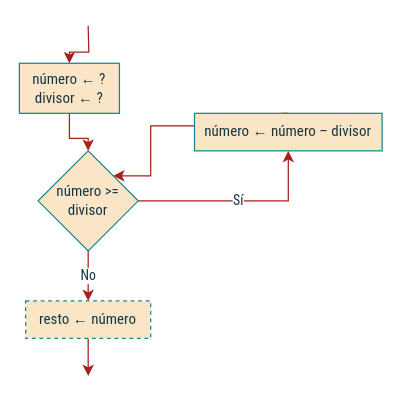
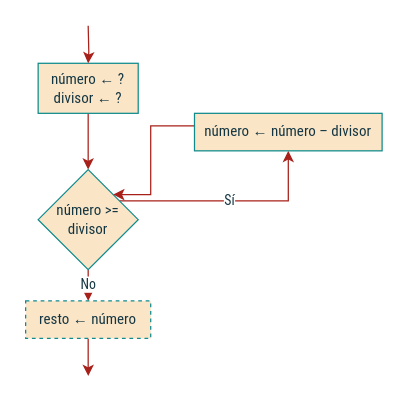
(69, 88) -> (88, 88)
(88, 201) -> (88, 219)
